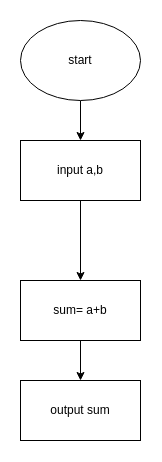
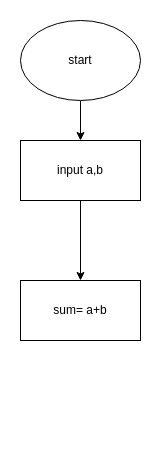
(81, 357) -> none
(81, 411) -> none
